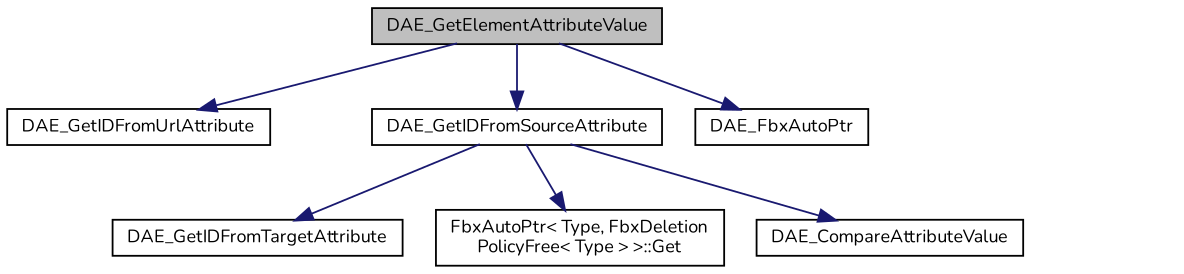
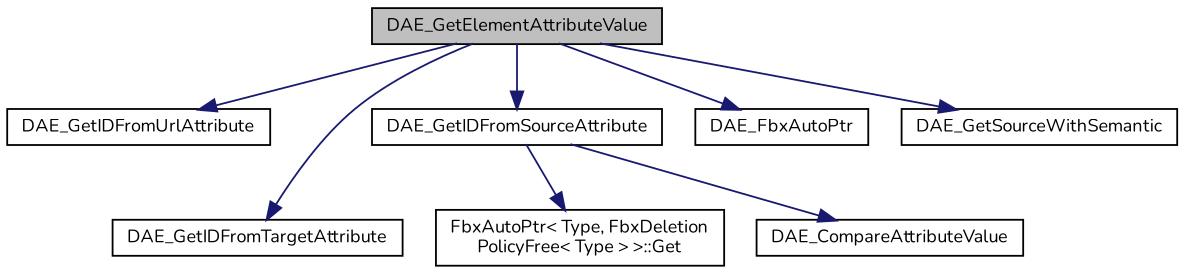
none -> (1039, 127)
(396, 179) -> (359, 106)
